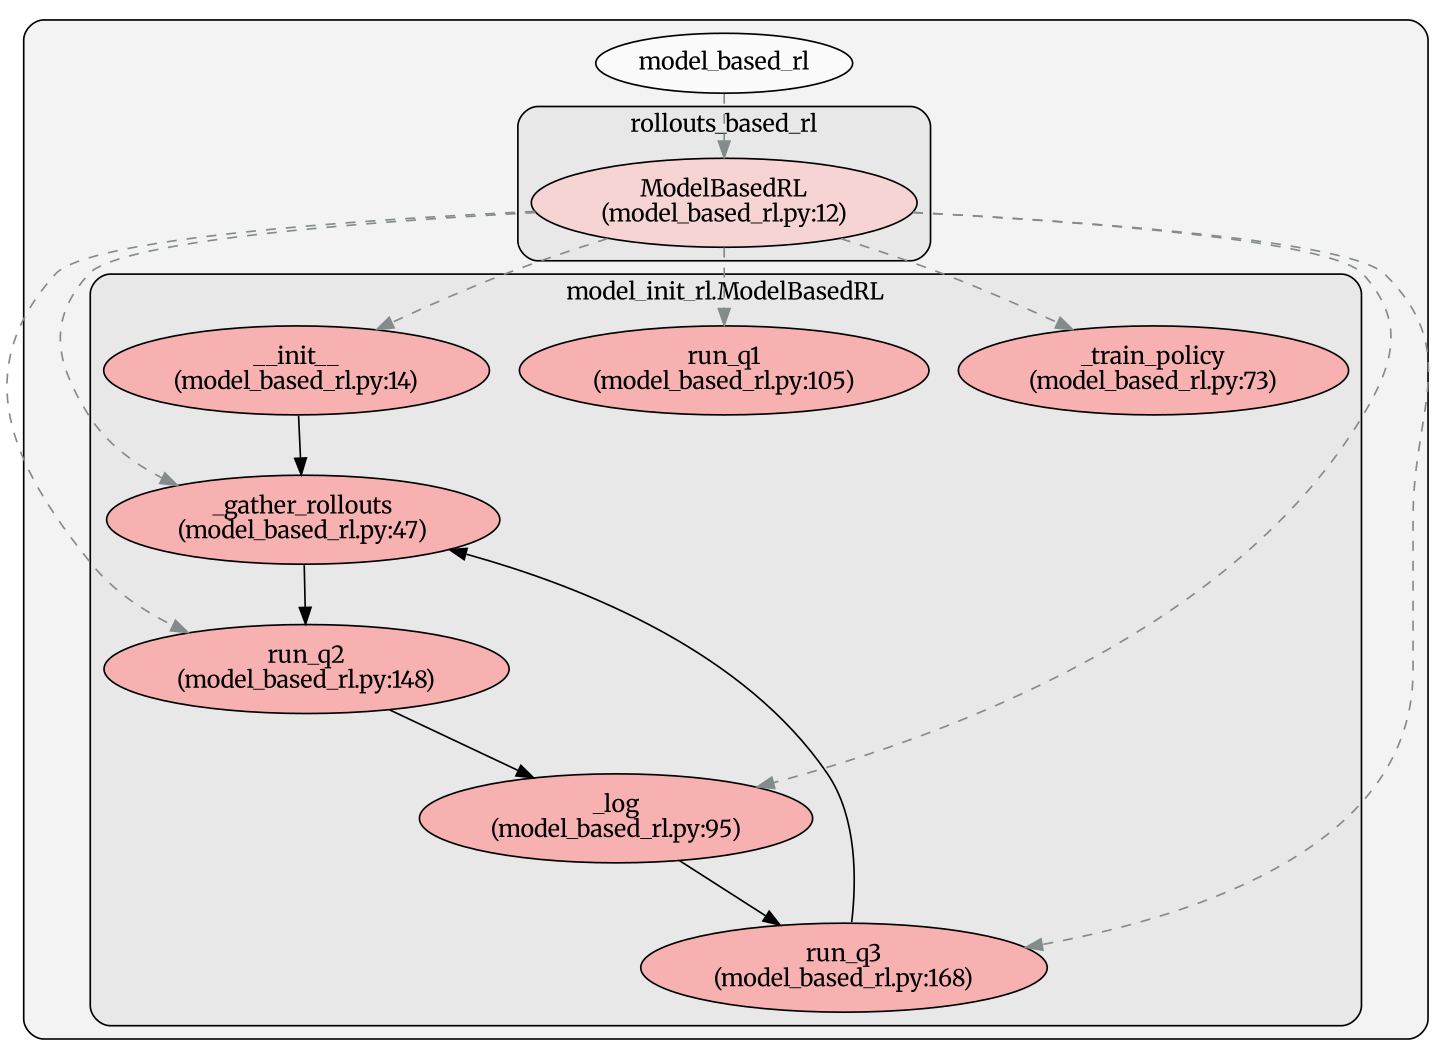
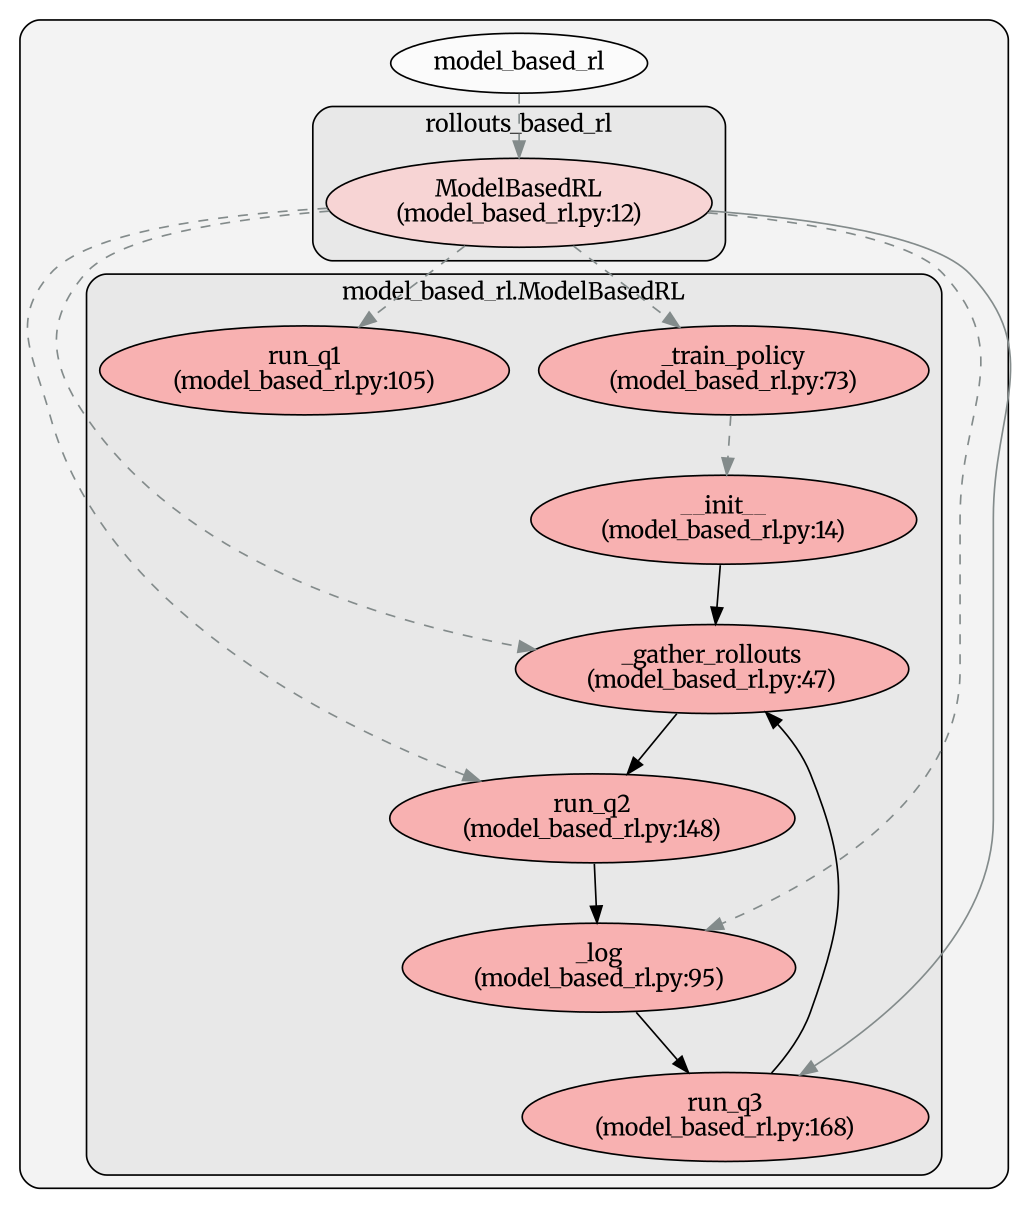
(477, 285) -> (729, 437)
(726, 293) -> (514, 293)
(1415, 476) -> (993, 563)
